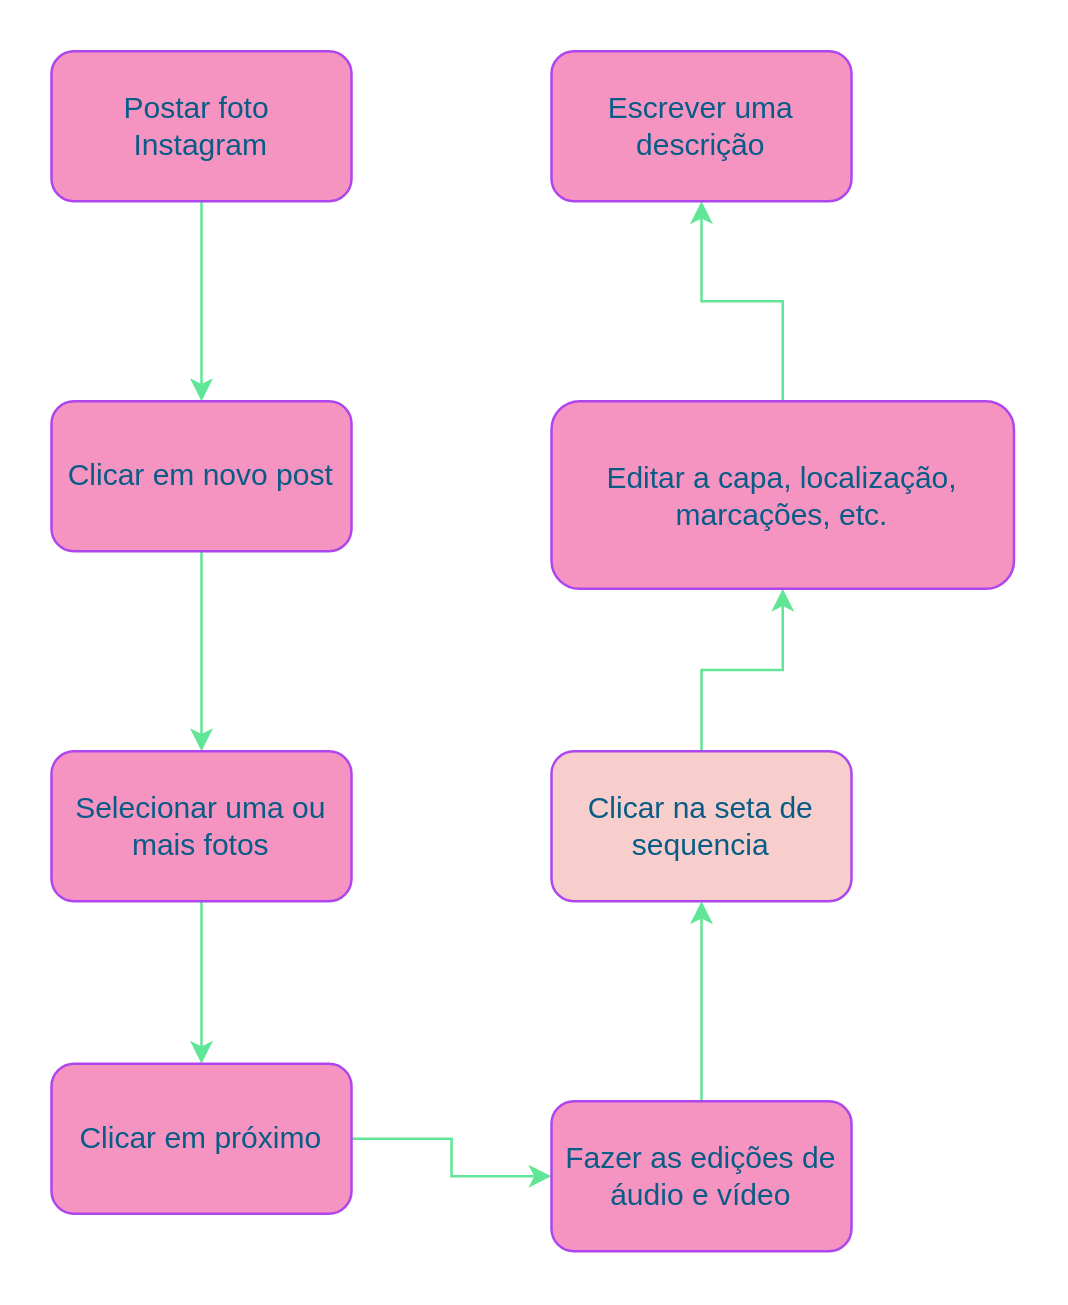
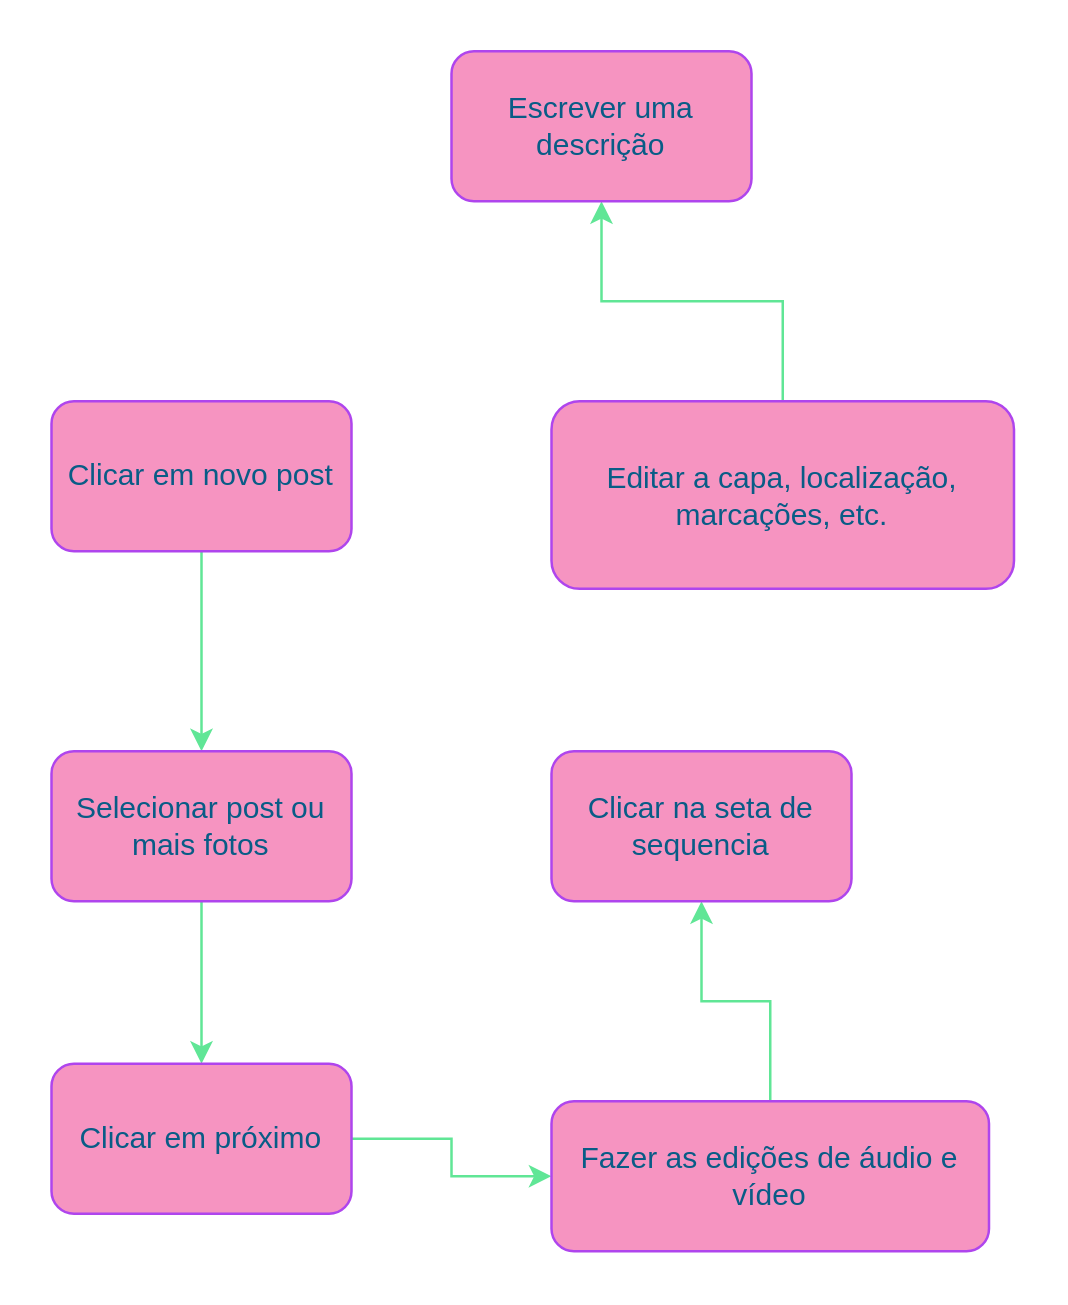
(201, 126) -> none
(701, 126) -> (601, 126)
(201, 293) -> none
(733, 670) -> none
(201, 826) -> (201, 826)
(701, 826) -> (701, 826)
(701, 1176) -> (770, 1176)
